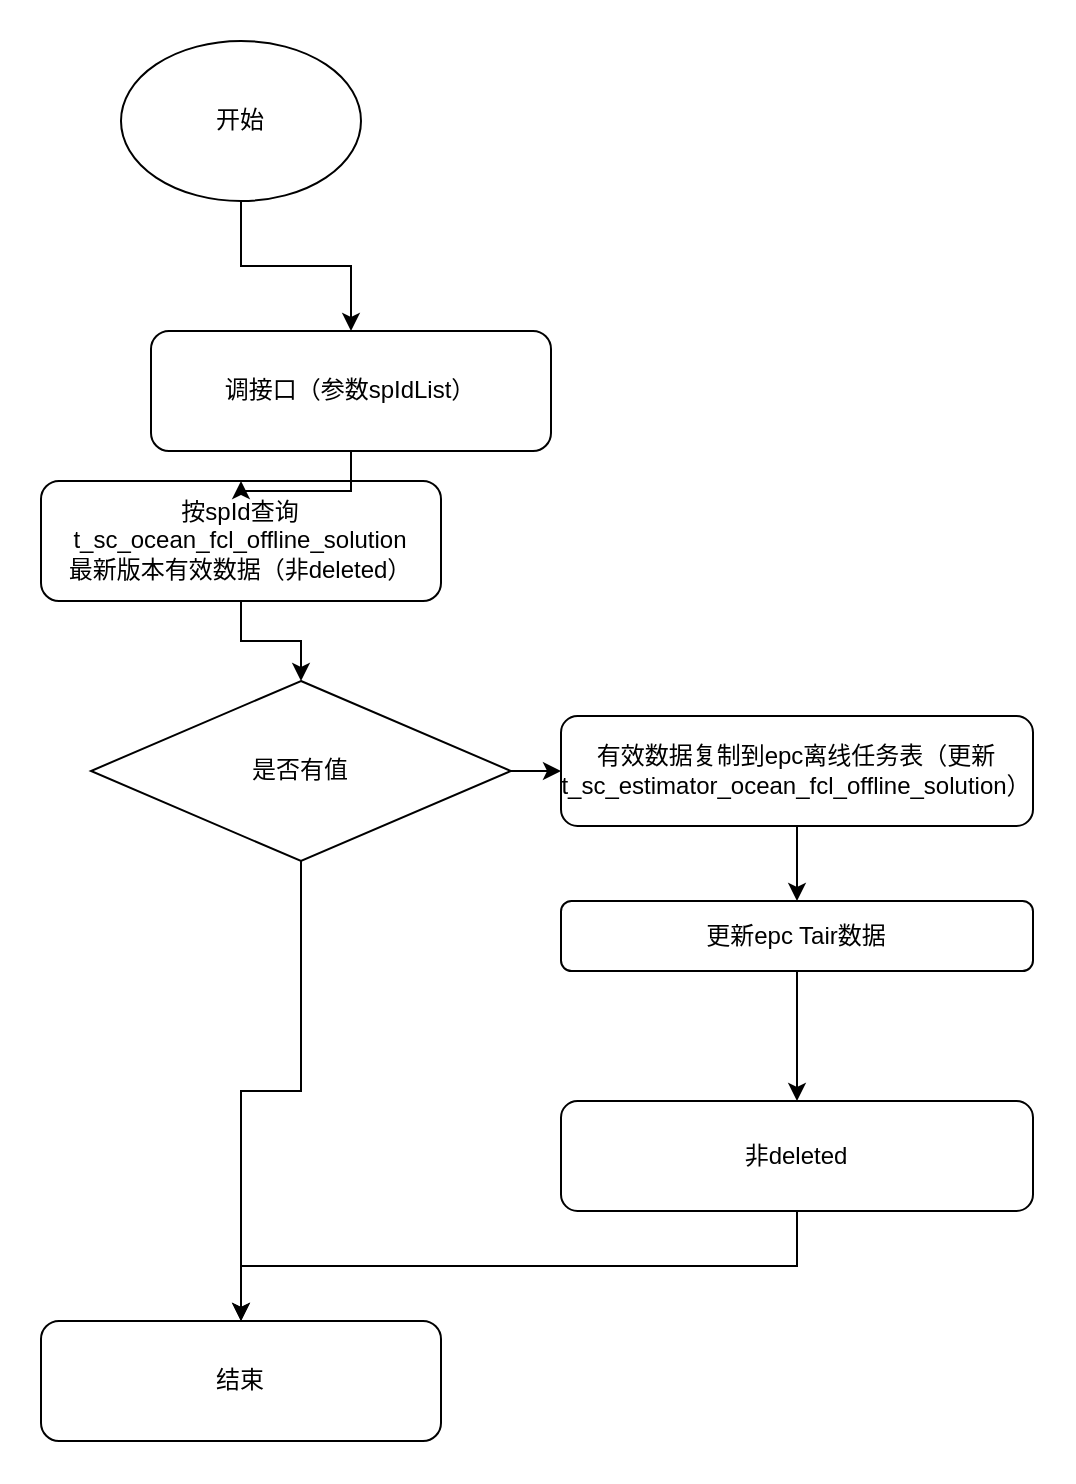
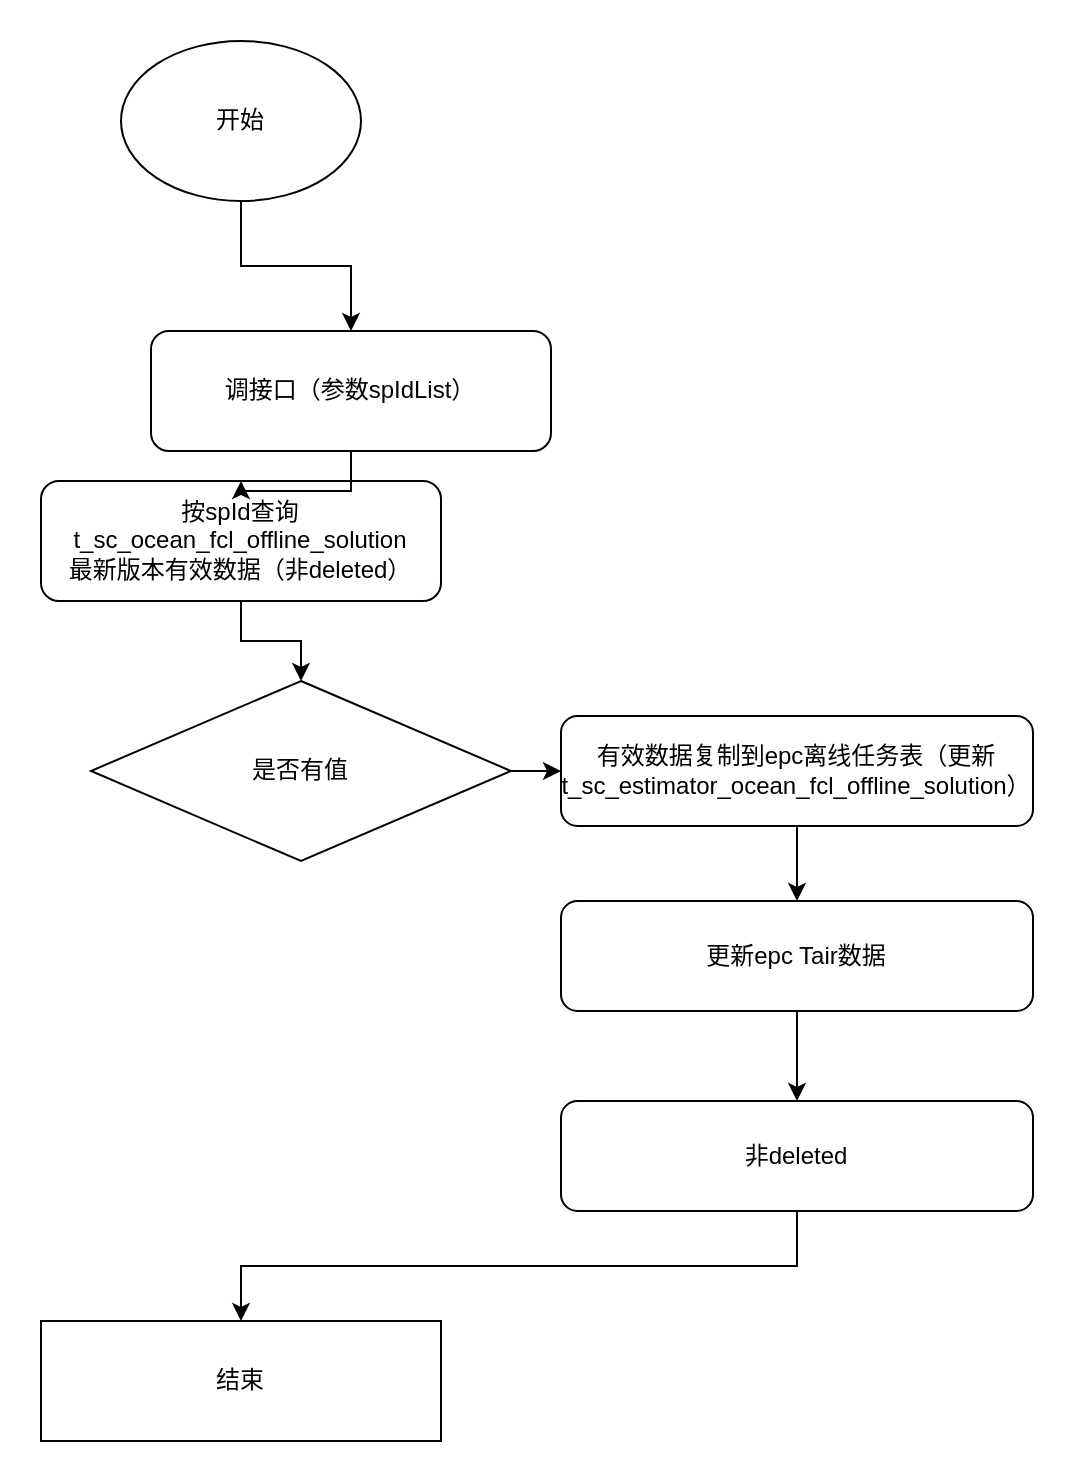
(797, 936) -> (797, 956)
(300, 1091) -> none
(241, 1381) -> (241, 1381)
